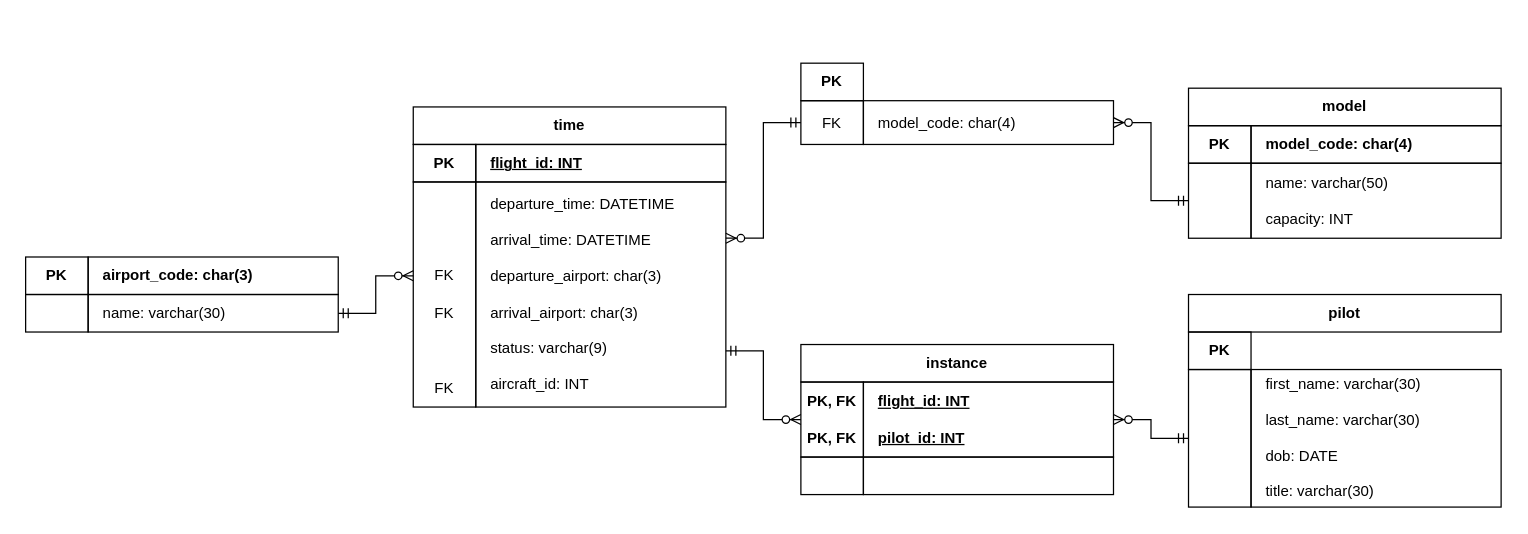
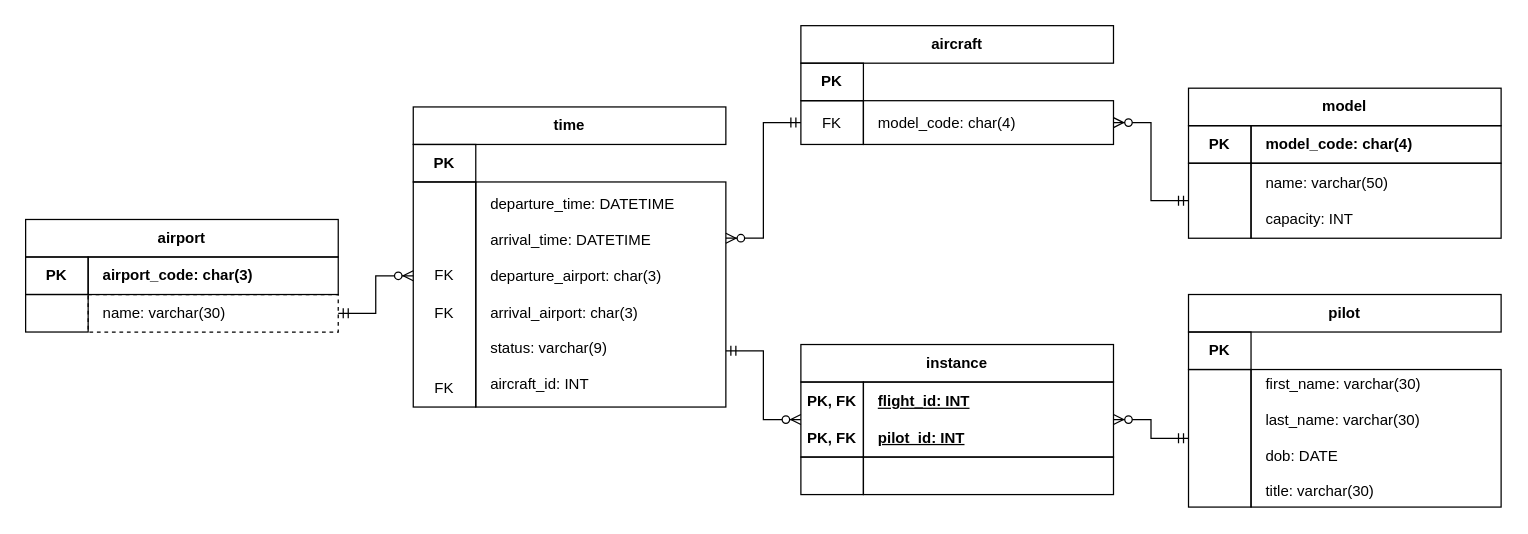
none -> (957, 44)
(601, 163) -> none
none -> (182, 238)
(213, 313) -> (213, 313)
